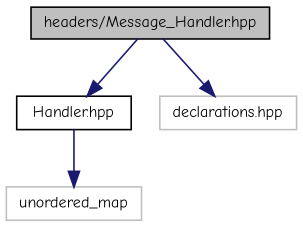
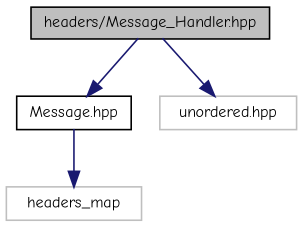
(74, 113) -> (74, 113)
(228, 113) -> (228, 113)
(74, 204) -> (74, 204)
